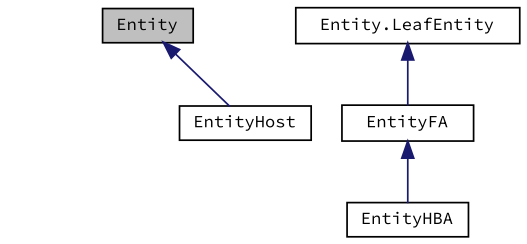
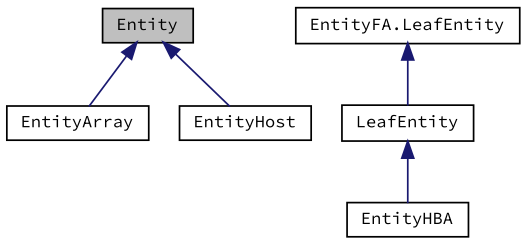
(408, 26) -> (408, 26)
none -> (78, 123)
(408, 123) -> (408, 123)
